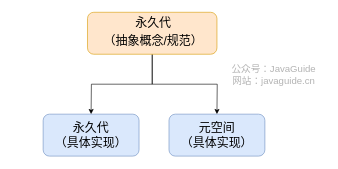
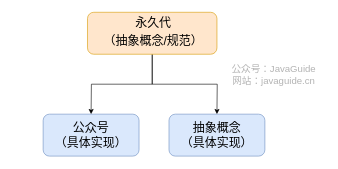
(91, 135) -> (91, 135)
(217, 135) -> (217, 135)
